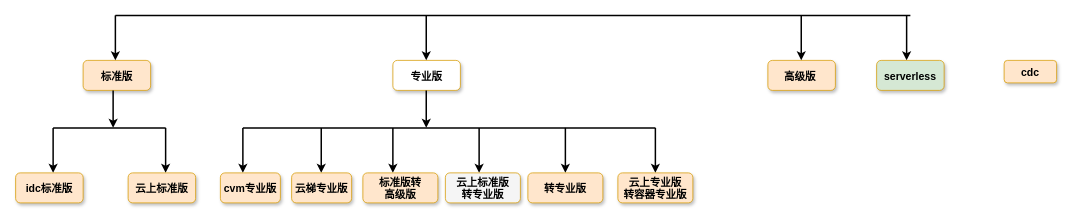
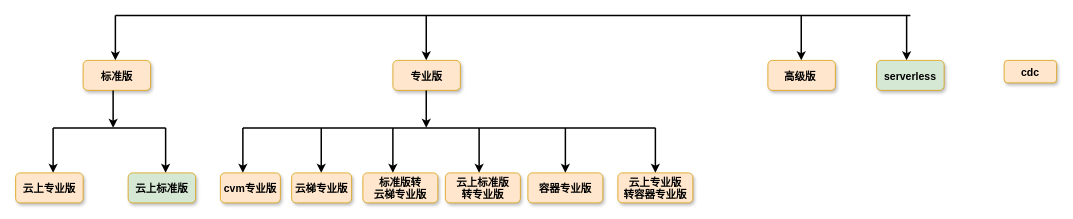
(426, 75) -> (426, 75)
(400, 182) -> (400, 182)
(162, 188) -> (162, 188)
(483, 188) -> (483, 188)
(49, 189) -> (49, 189)
(565, 189) -> (565, 189)
